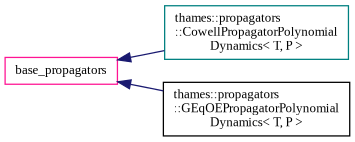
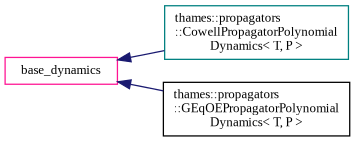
(61, 71) -> (61, 71)
